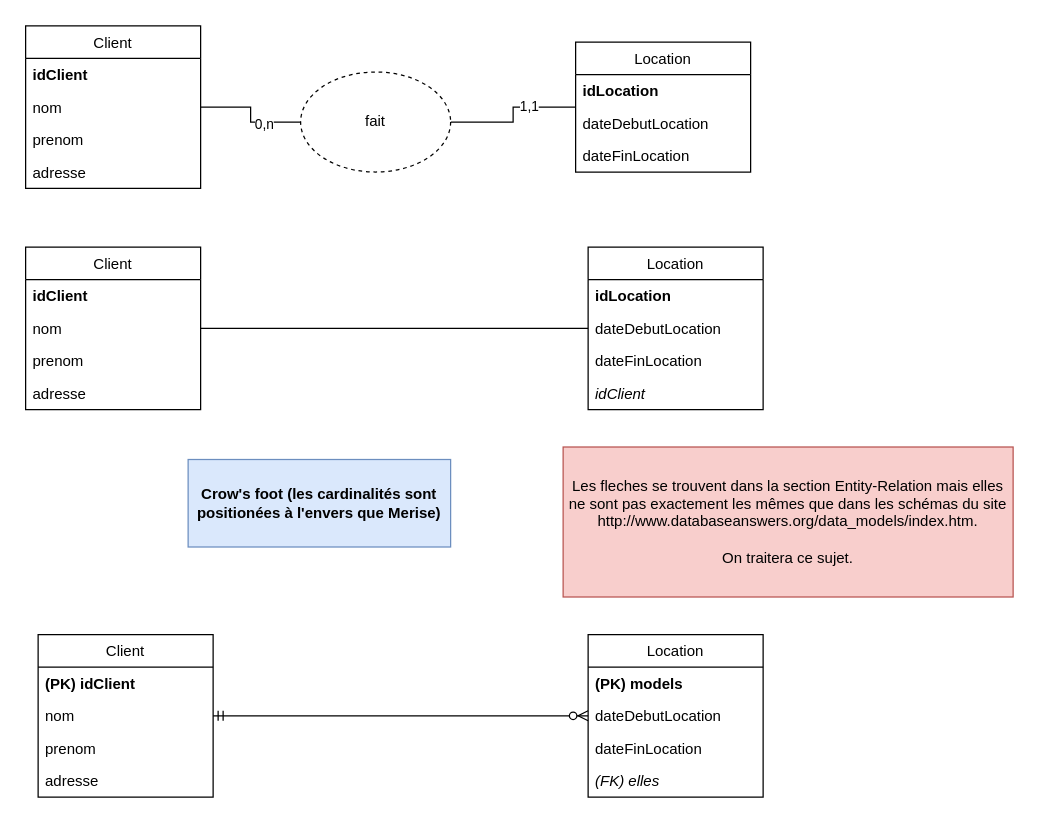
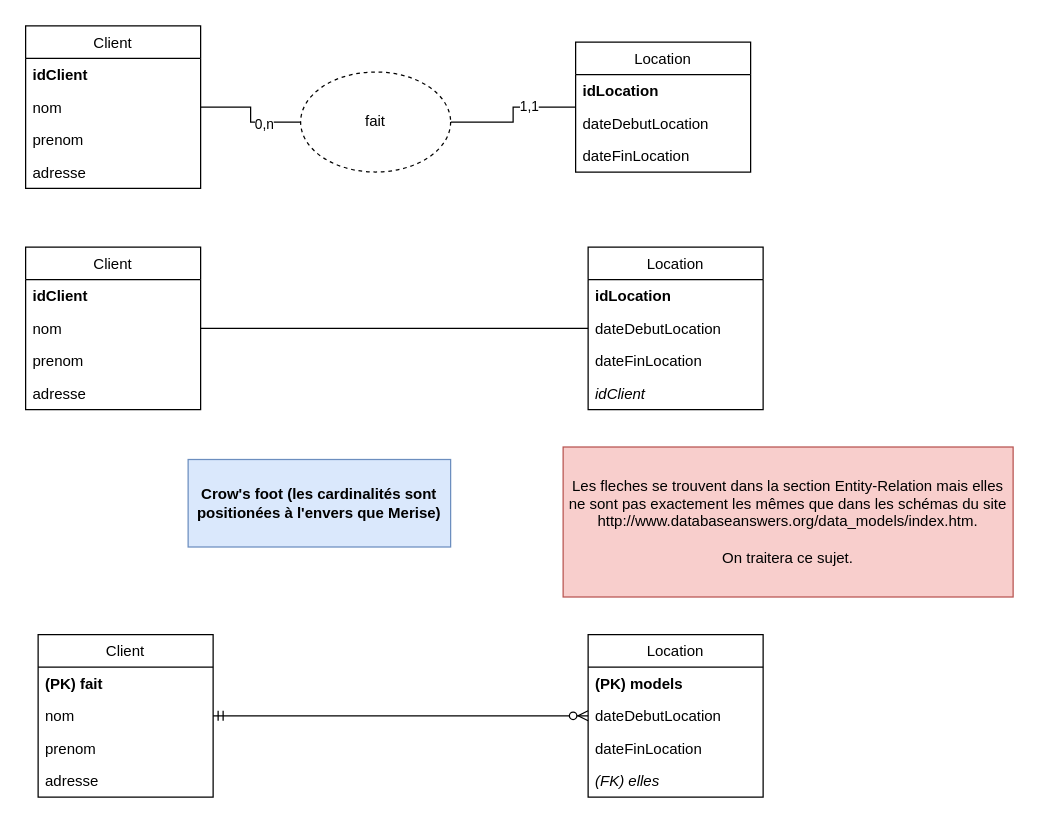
(92, 684) -> (79, 684)
